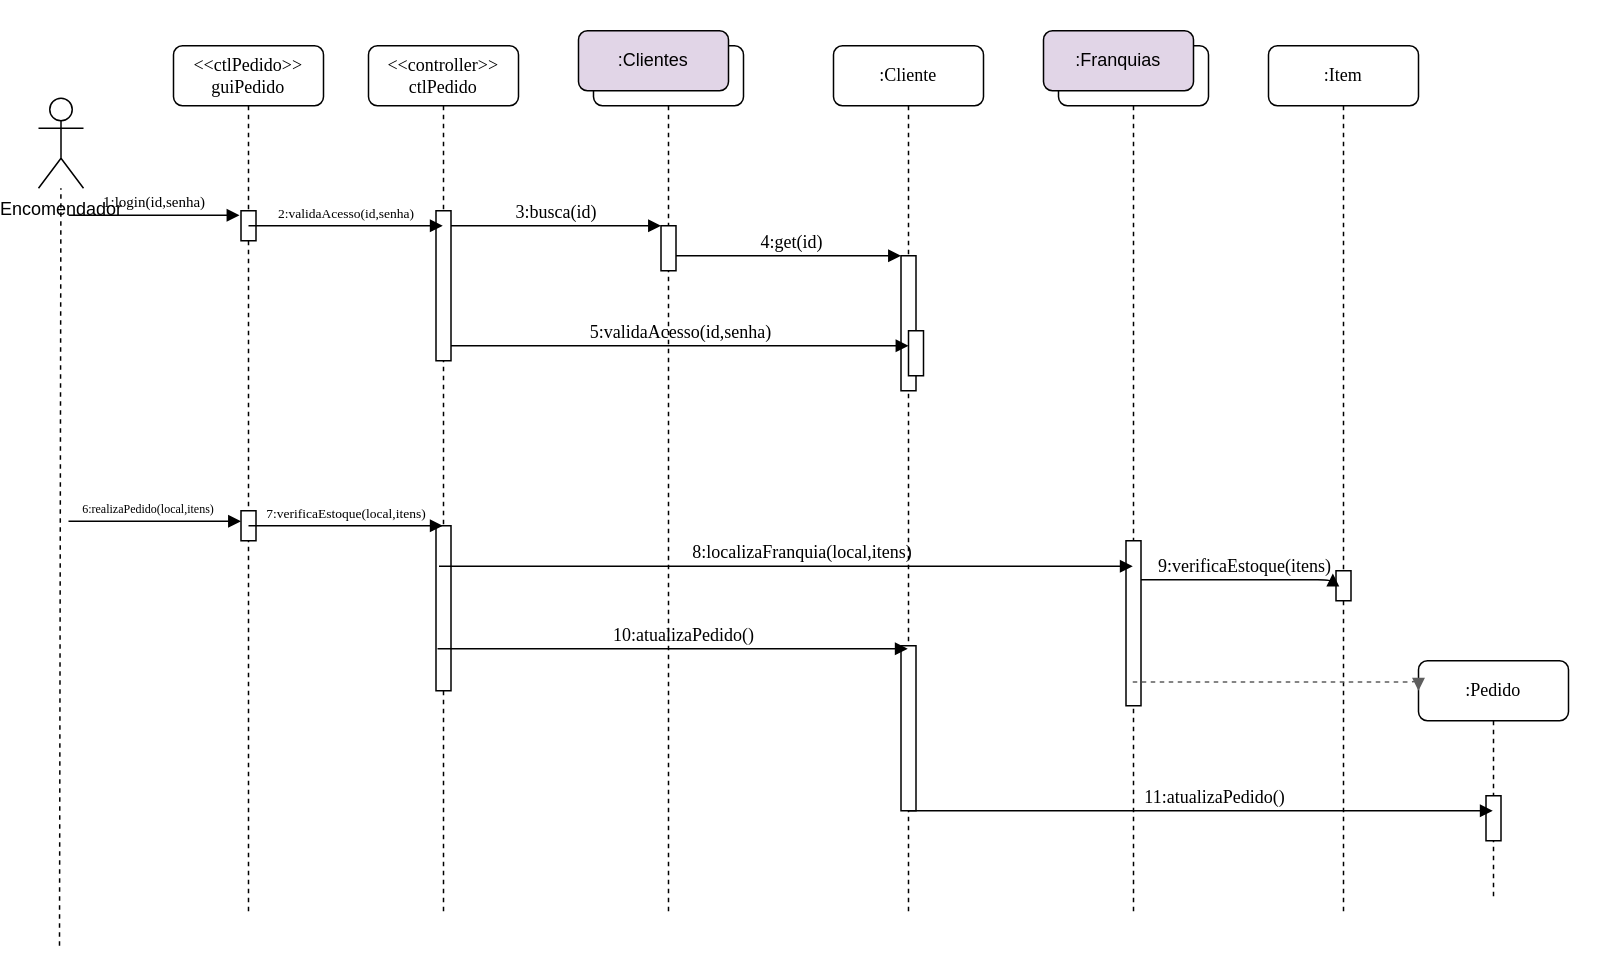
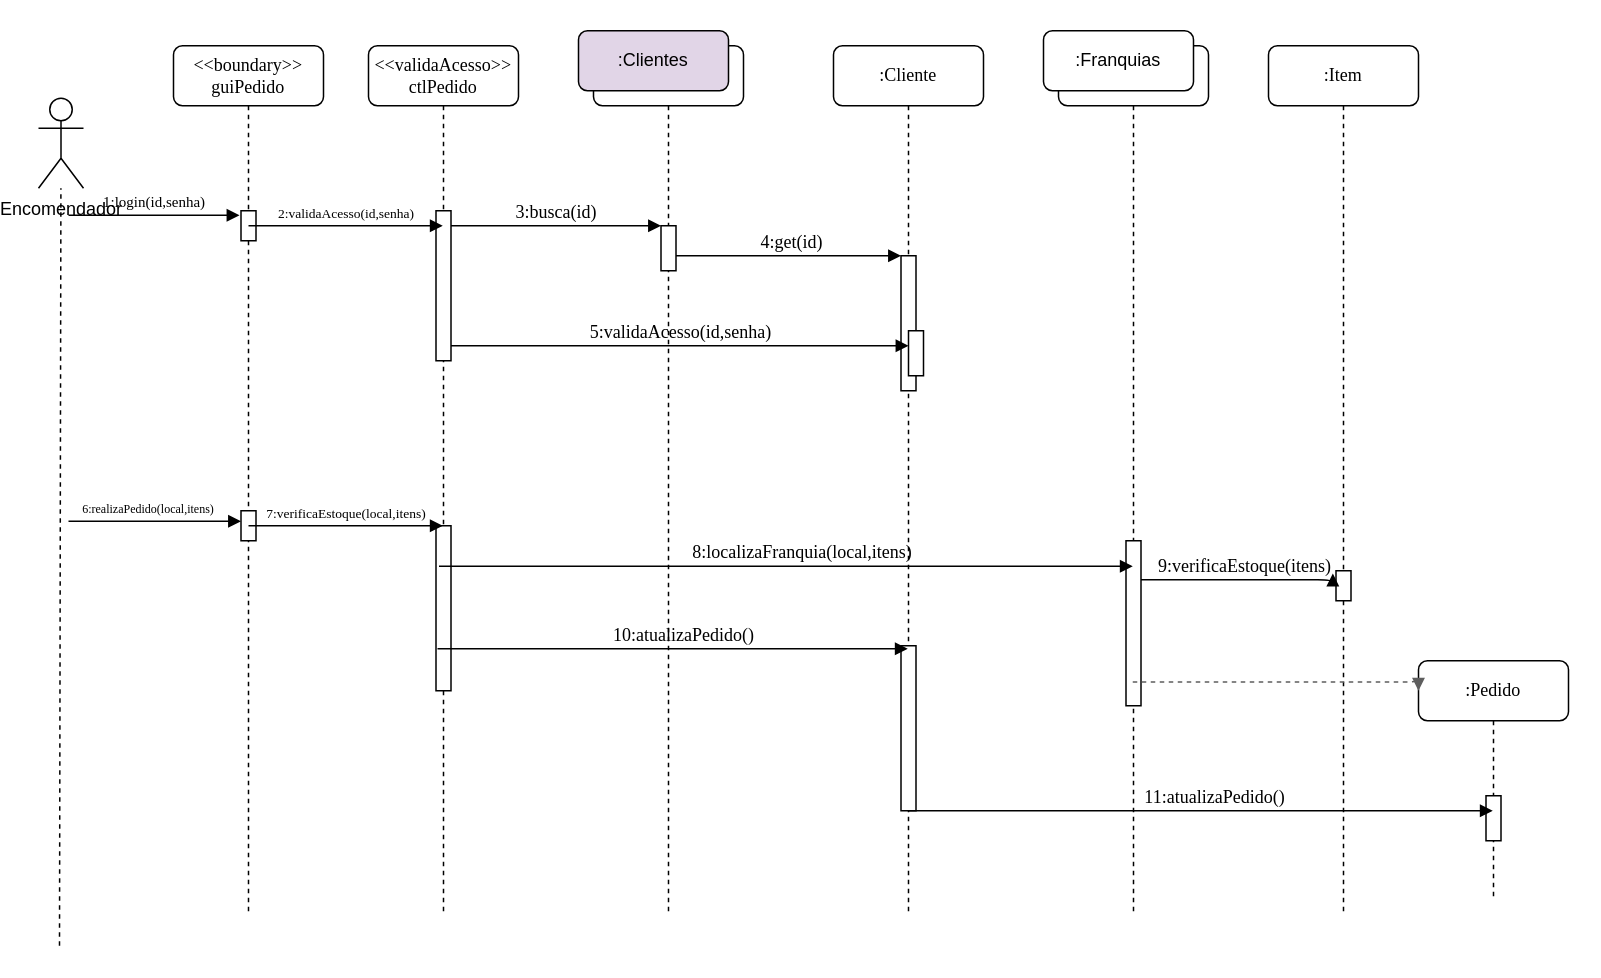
(1118, 61) -> (1118, 61)
(248, 76) -> (248, 76)
(443, 76) -> (443, 76)
